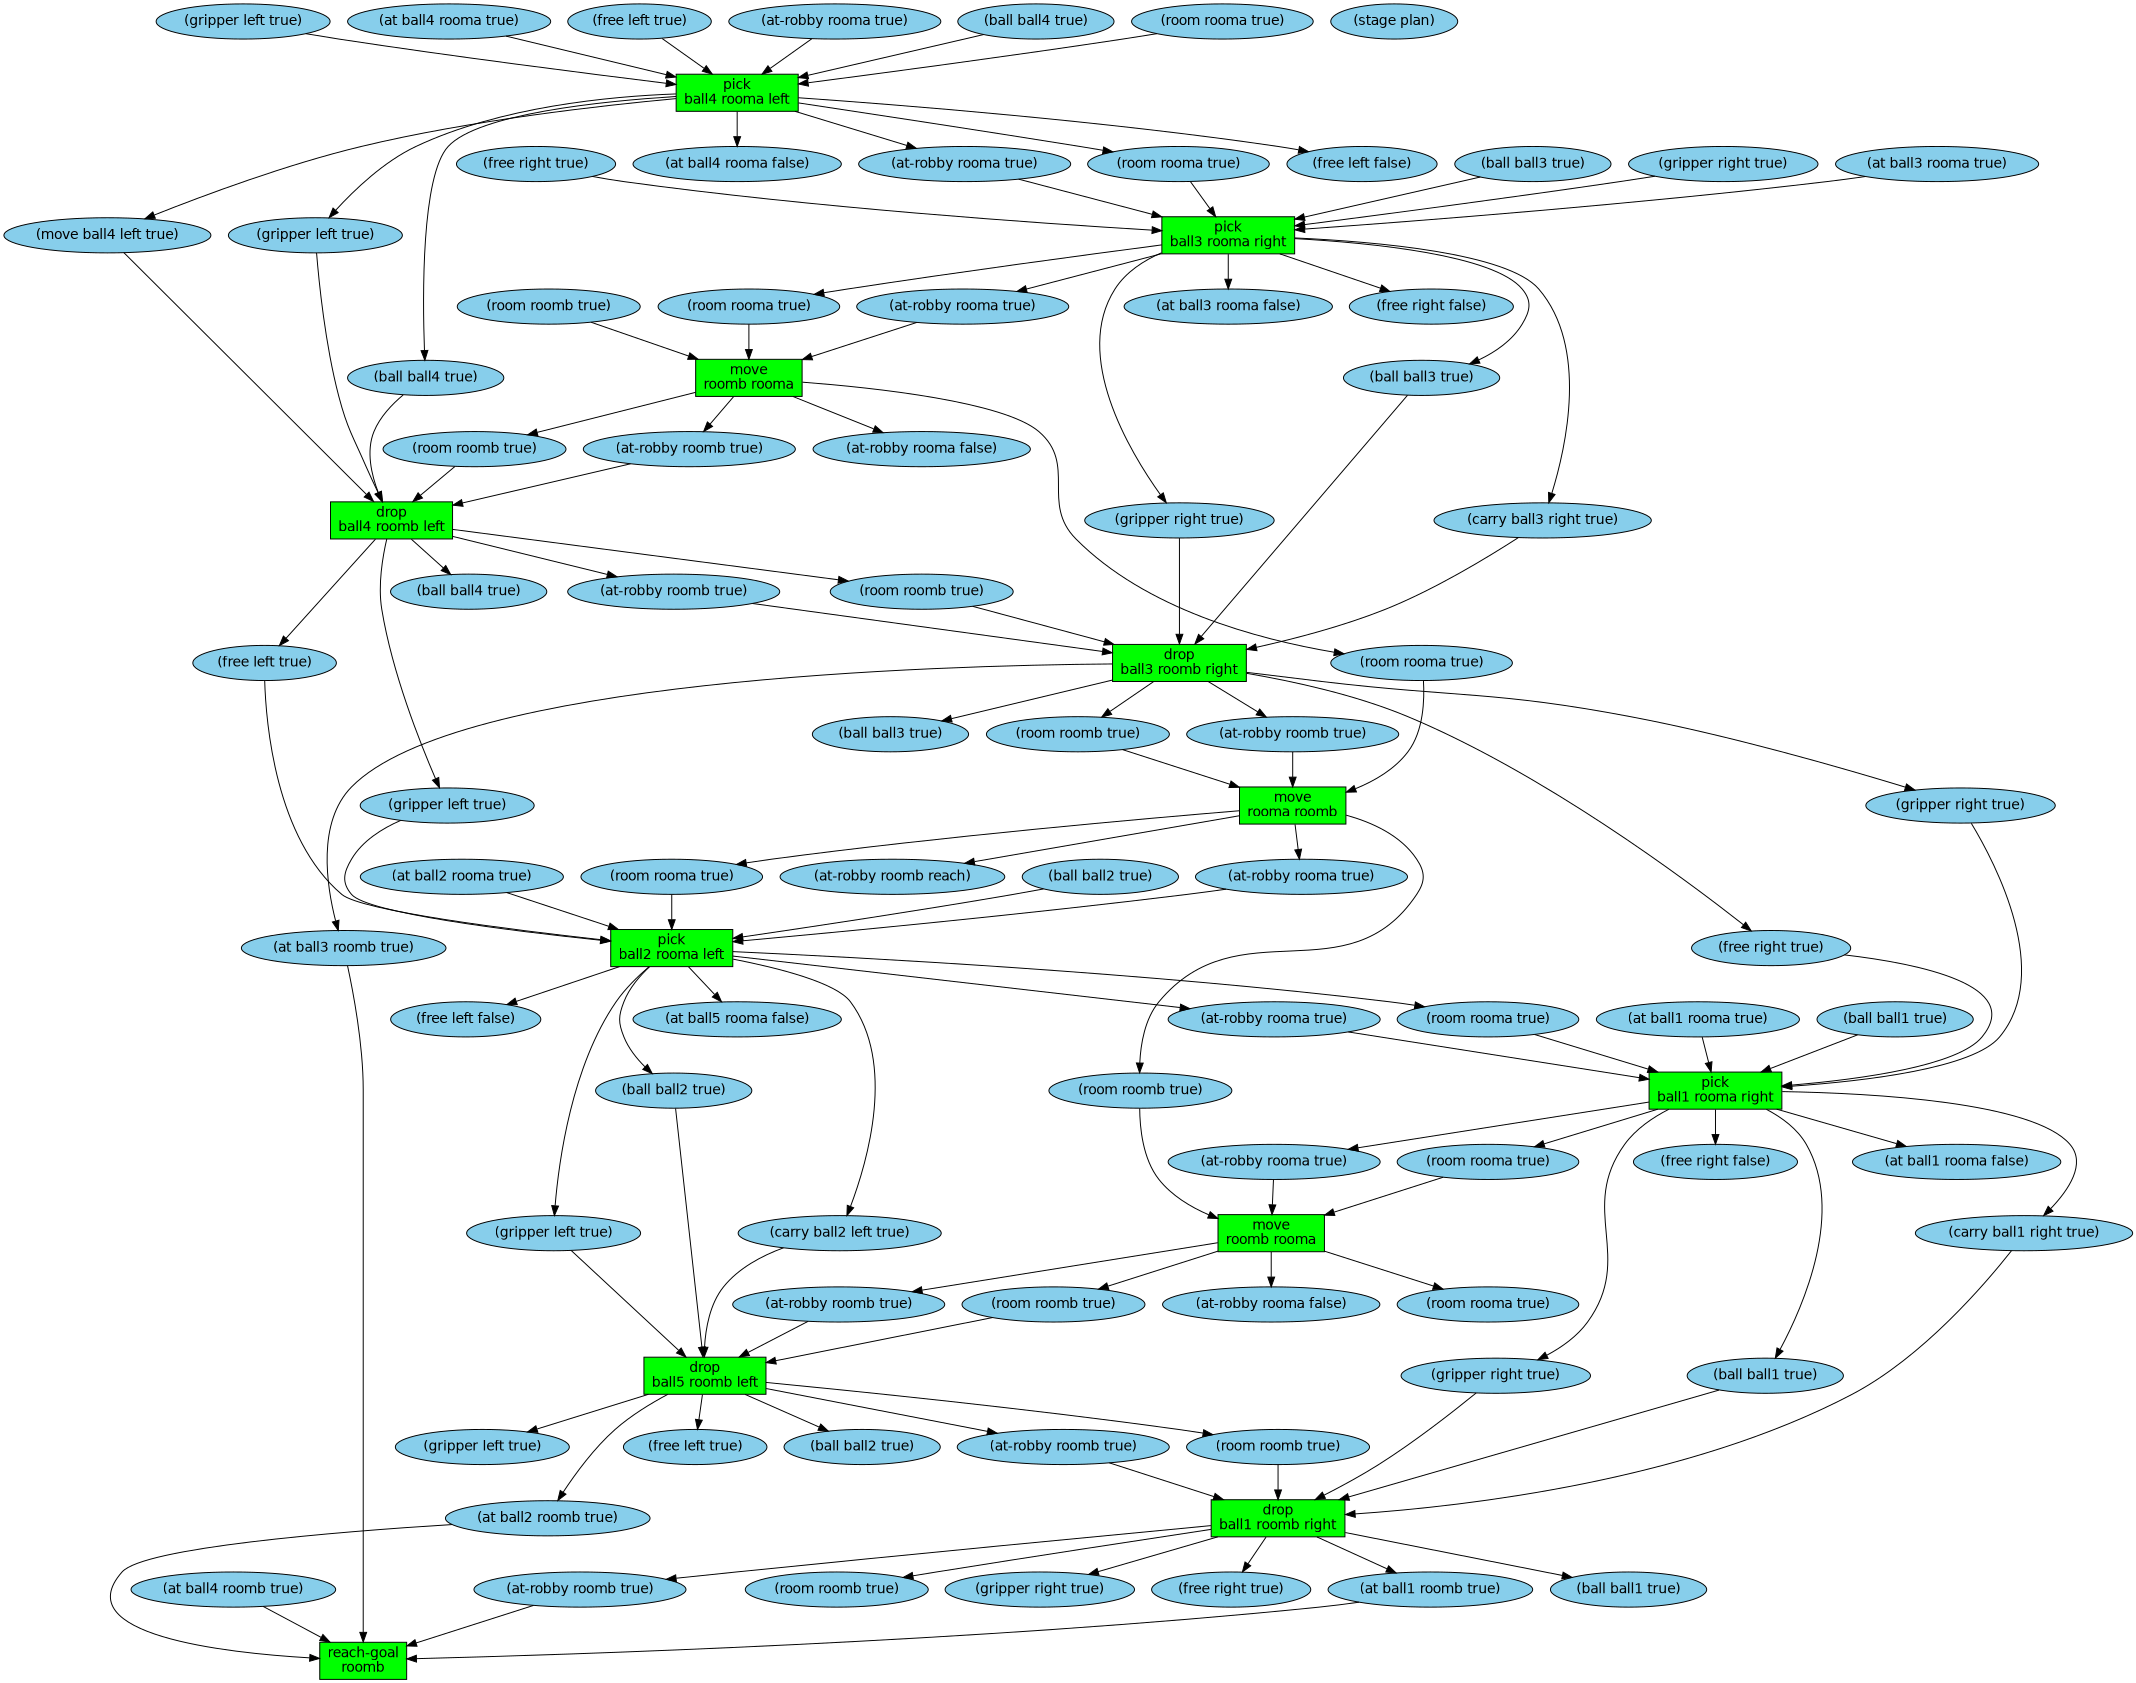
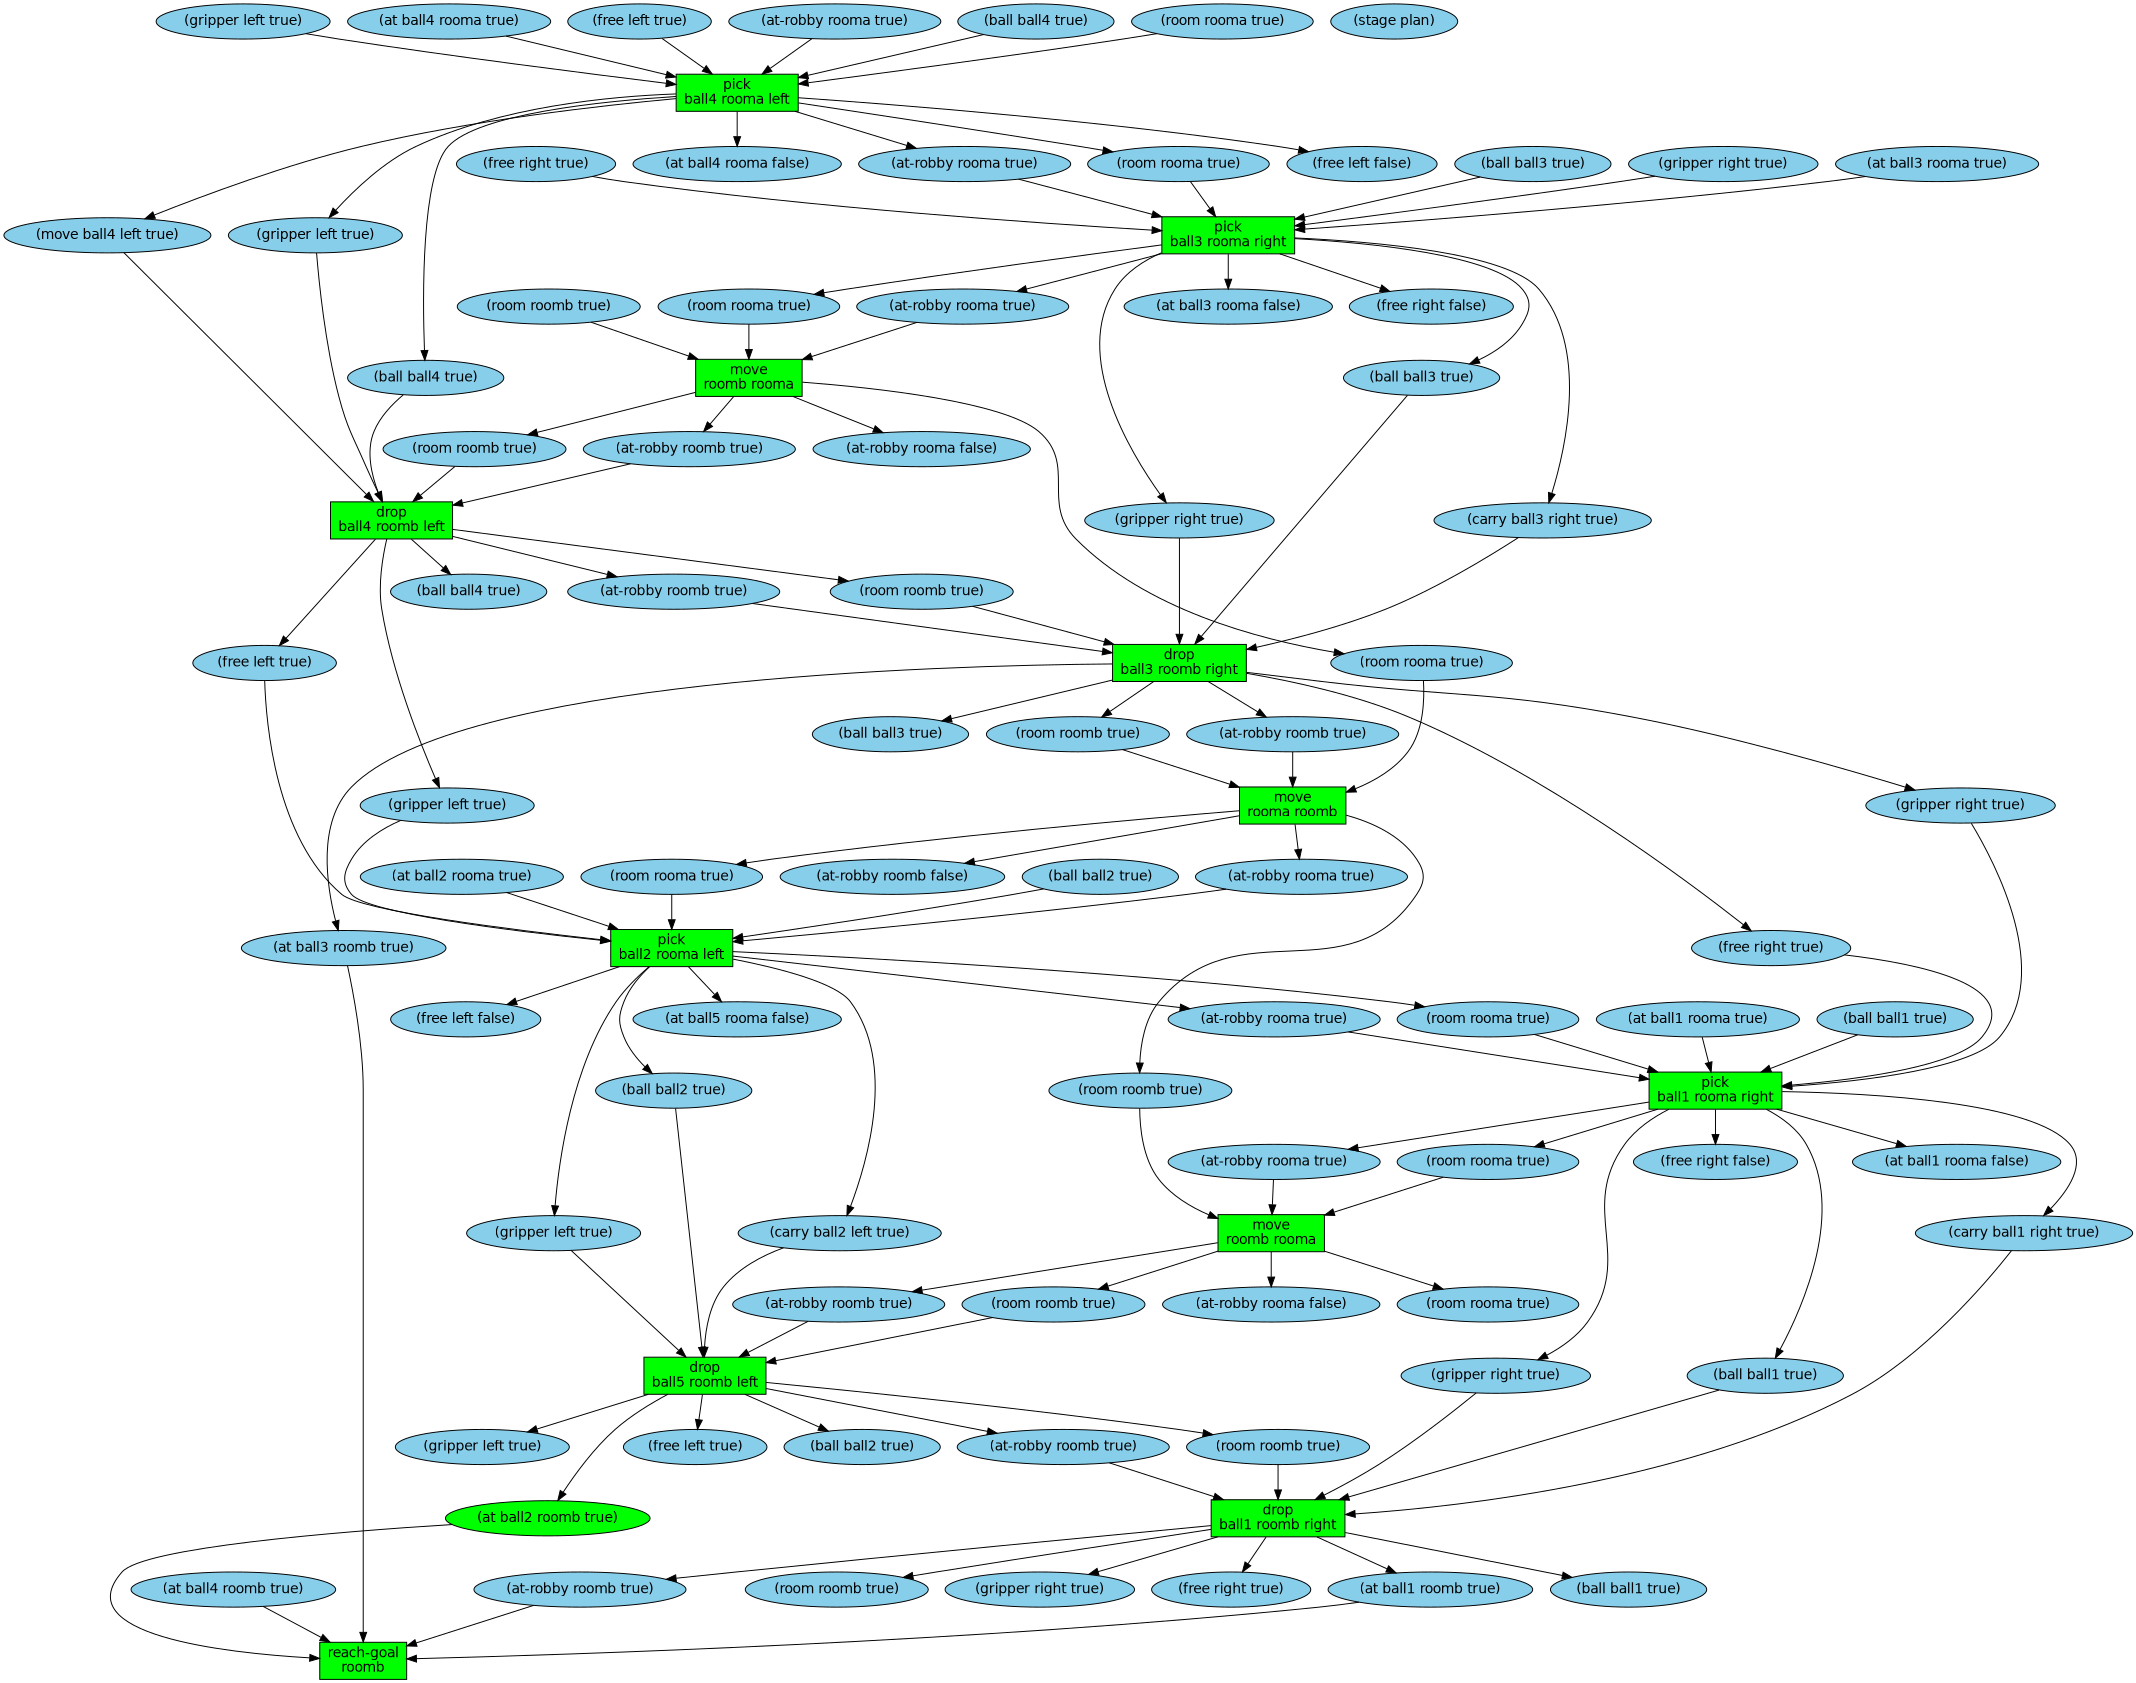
(892, 877) -> (892, 877)
(548, 1518) -> (548, 1518)
